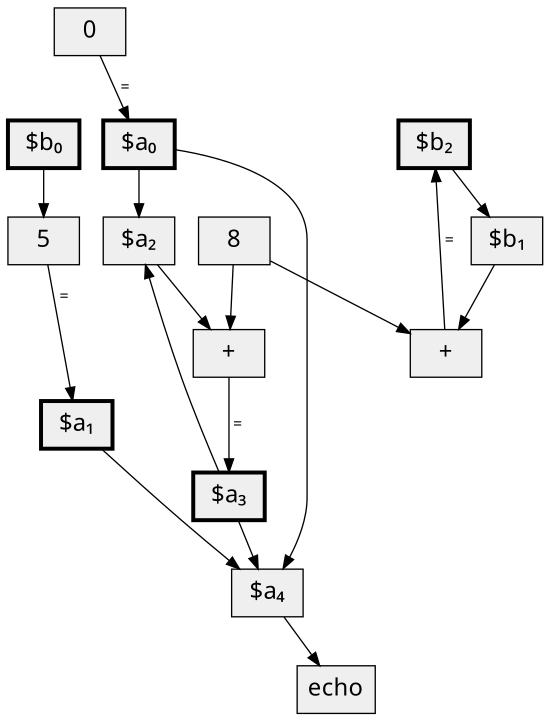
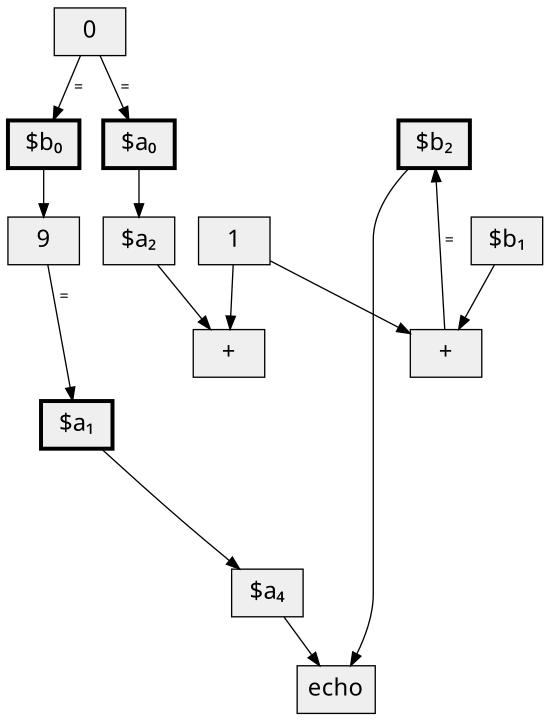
none -> (69, 82)
(467, 187) -> (373, 407)
(44, 241) -> (44, 241)
(234, 241) -> (234, 241)
(307, 313) -> none
(229, 496) -> none
